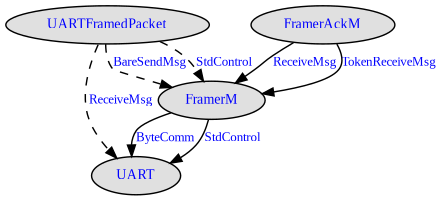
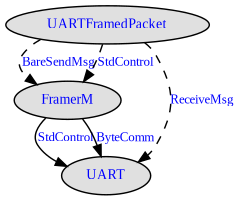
(323, 25) -> none
